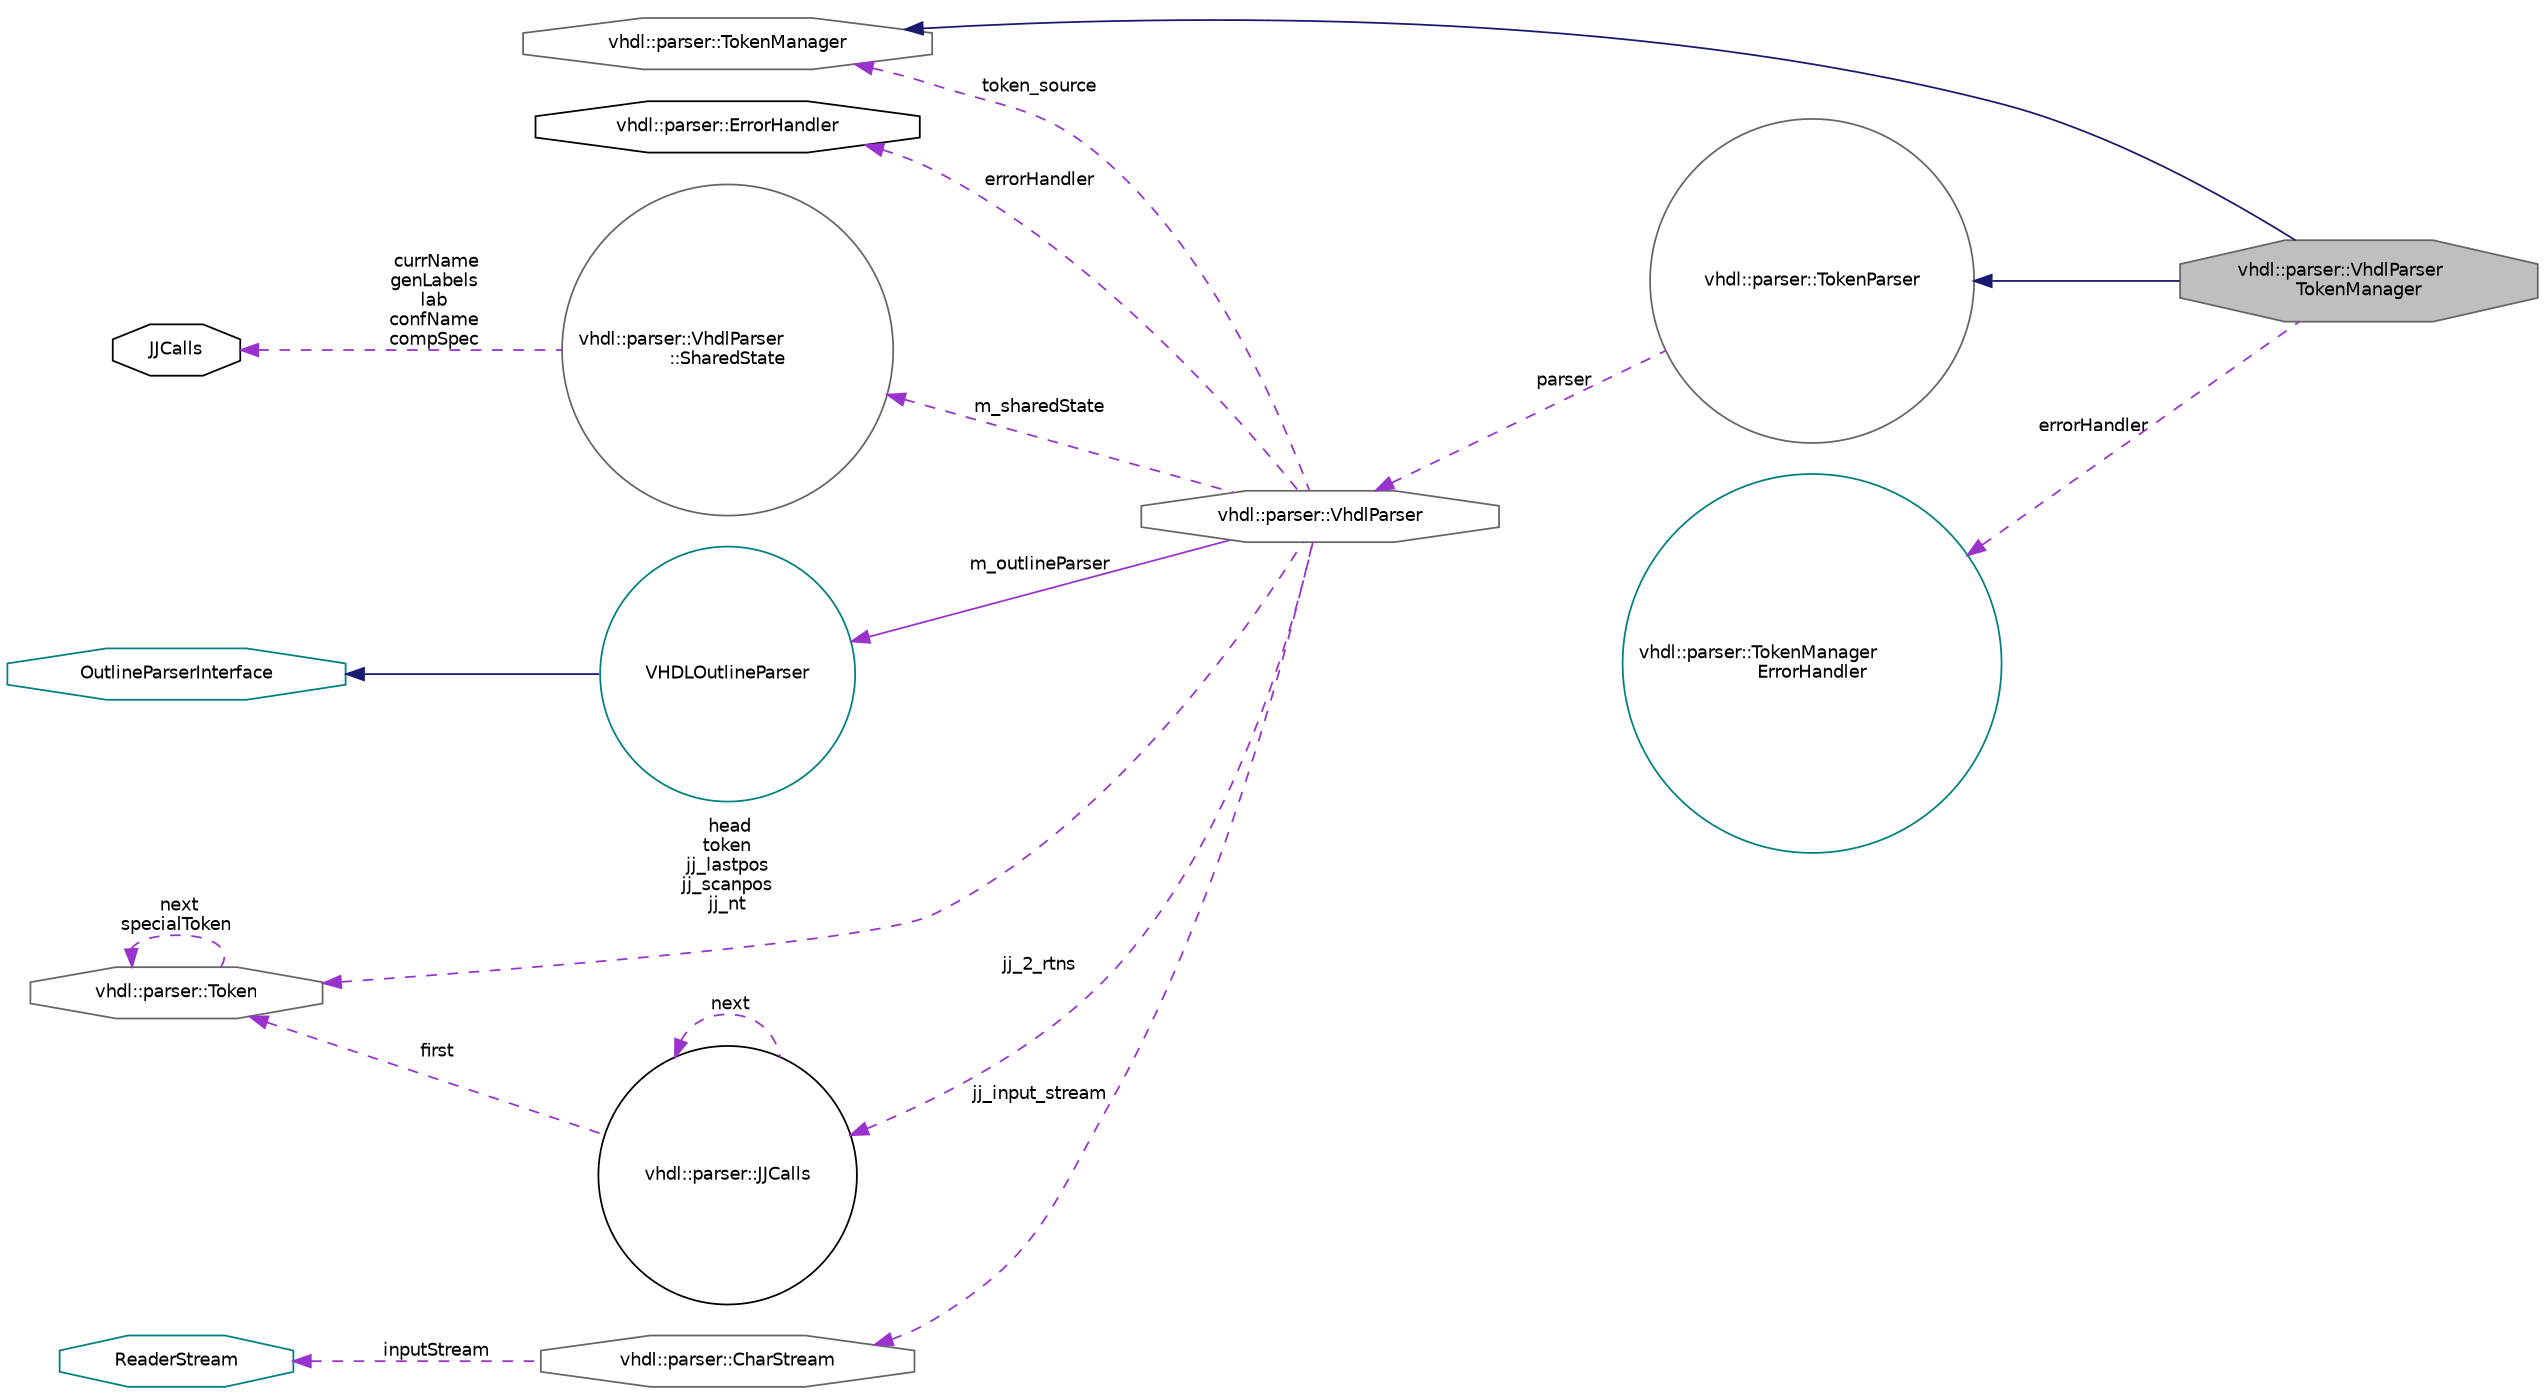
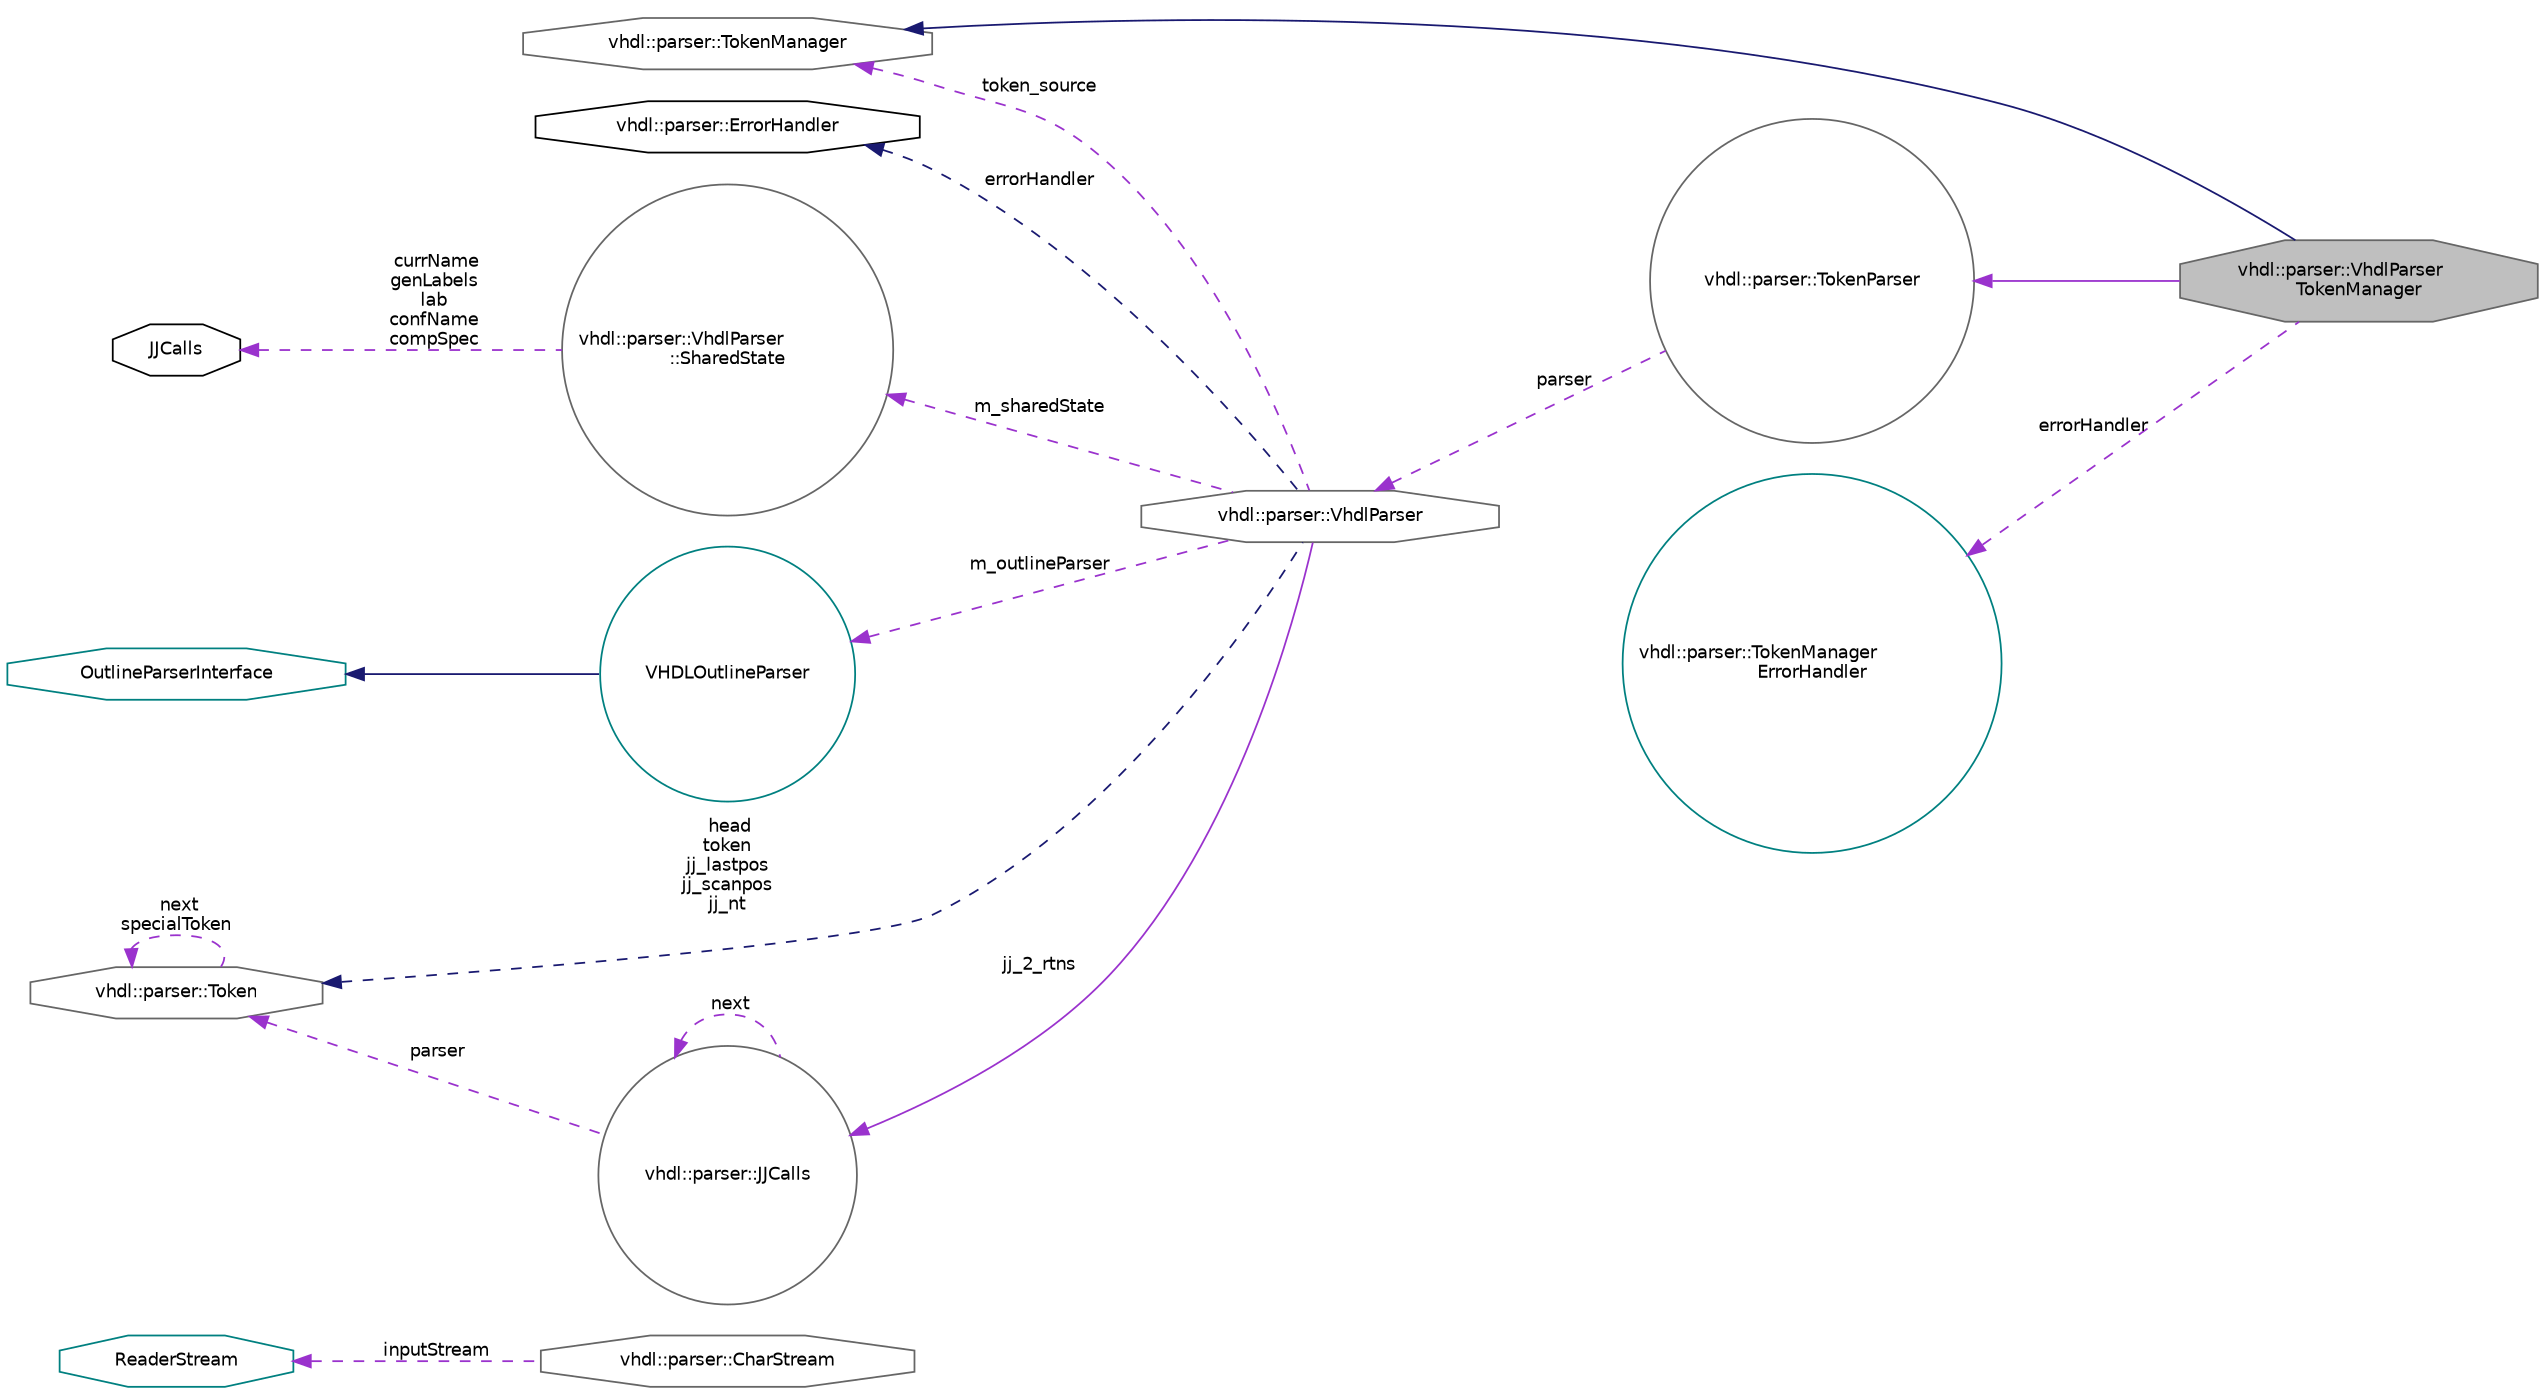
(2086, 281) -> (2086, 281)
(1111, 294) -> (1111, 294)
(1050, 588) -> (1050, 588)
(1168, 898) -> (1168, 898)
(902, 924) -> (902, 924)
(1169, 983) -> none
(434, 1052) -> (434, 1052)
(728, 1175) -> (728, 1175)
